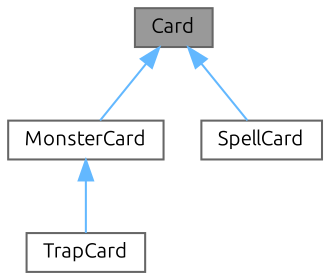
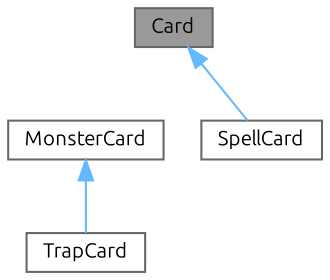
(123, 92) -> none
